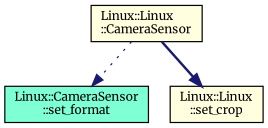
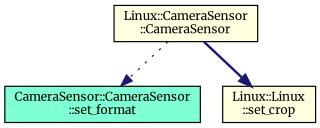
(147, 24) -> (186, 24)
(77, 104) -> (103, 104)
